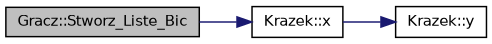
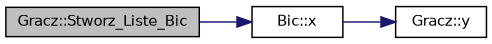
(297, 22) -> (297, 22)
(441, 22) -> (441, 22)
